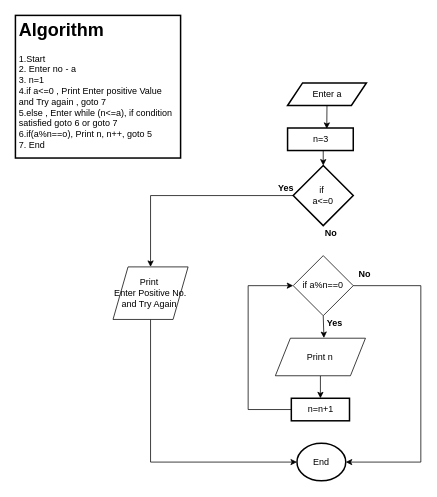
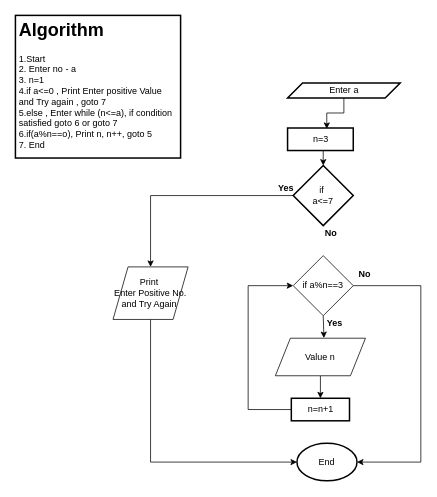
(327, 94) -> (344, 90)
(323, 195) -> (323, 195)
(323, 285) -> (323, 285)
(320, 357) -> (320, 357)
(321, 462) -> (327, 462)
